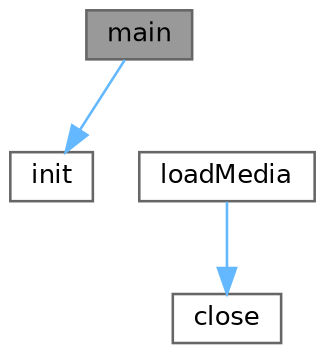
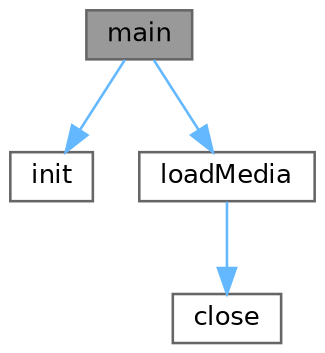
none -> (176, 95)
